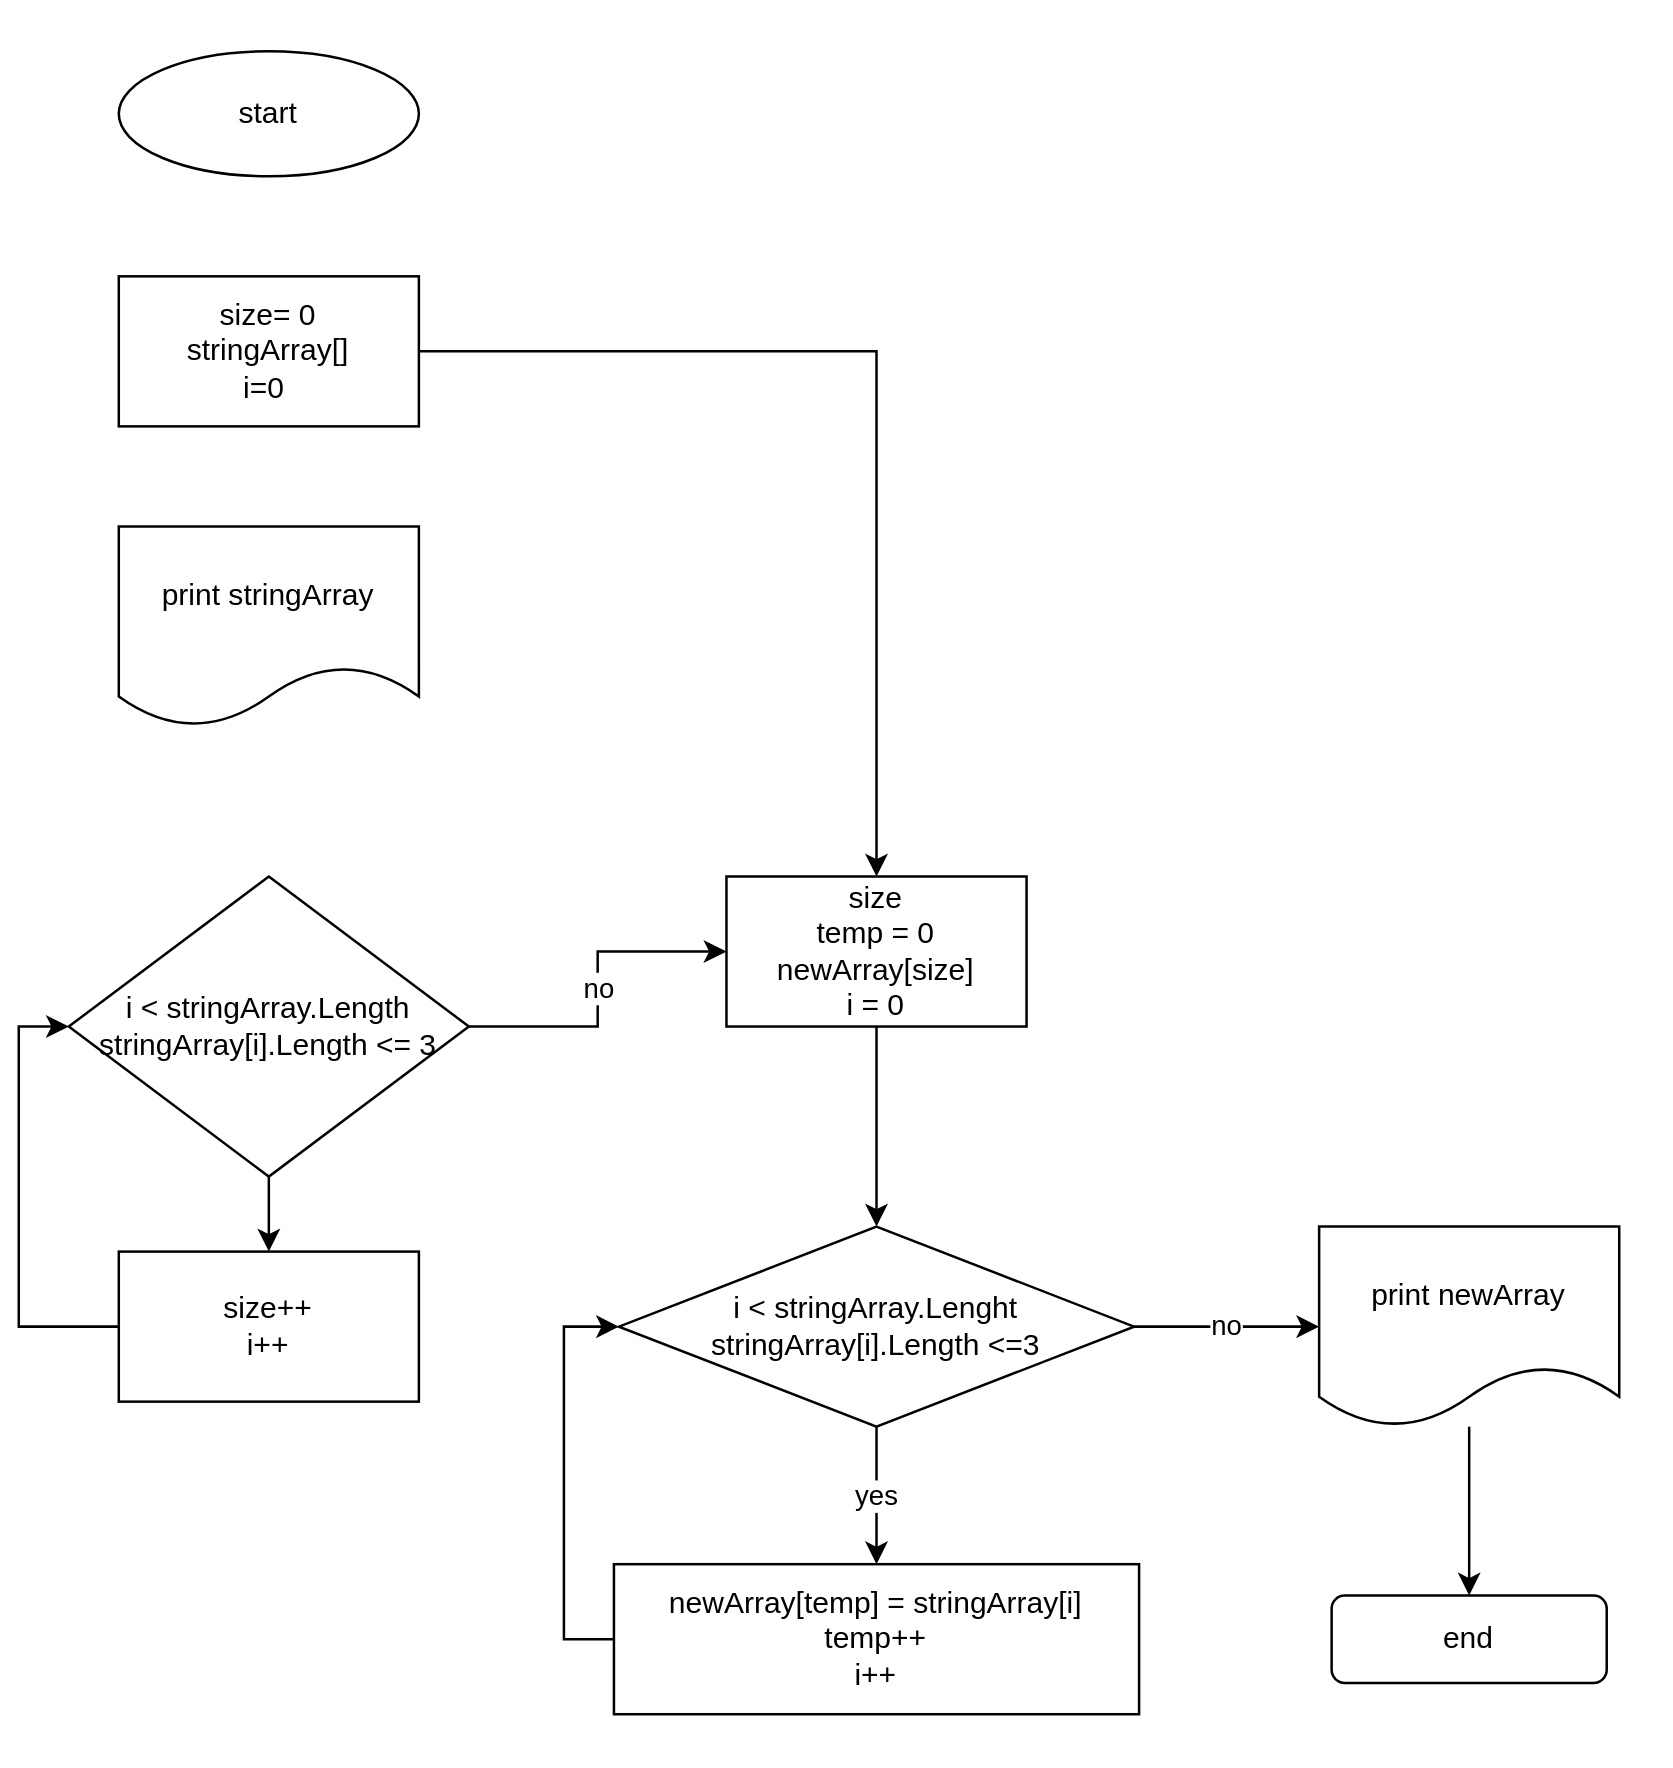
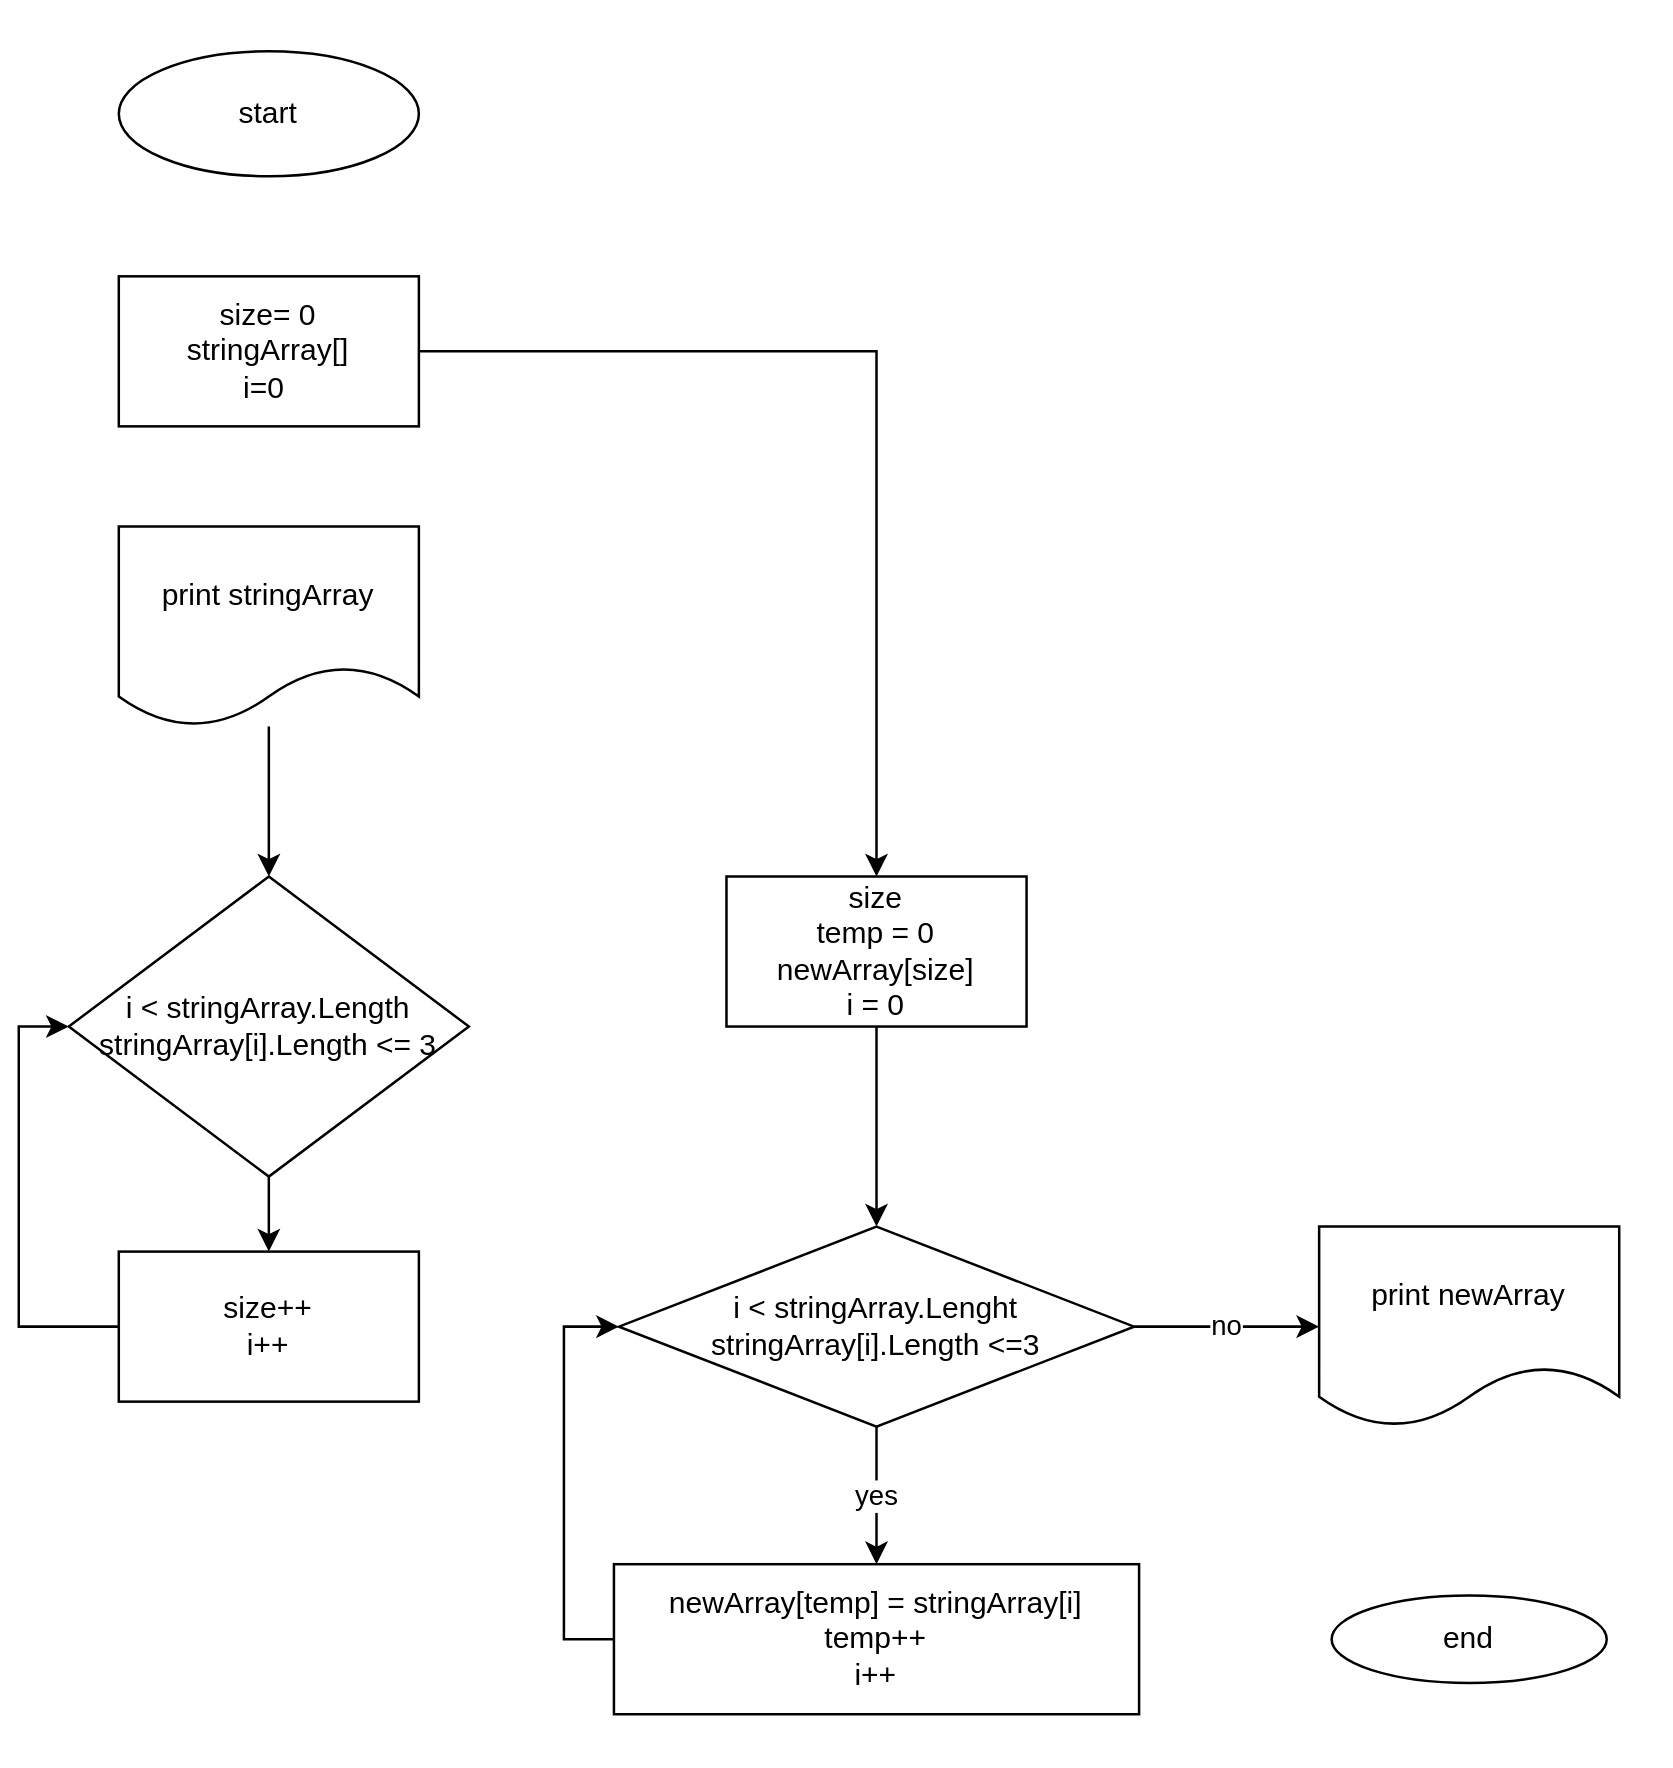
none -> (269, 793)
(554, 1026) -> none
(1469, 1503) -> none
(1469, 1639) -> (1469, 1639)
